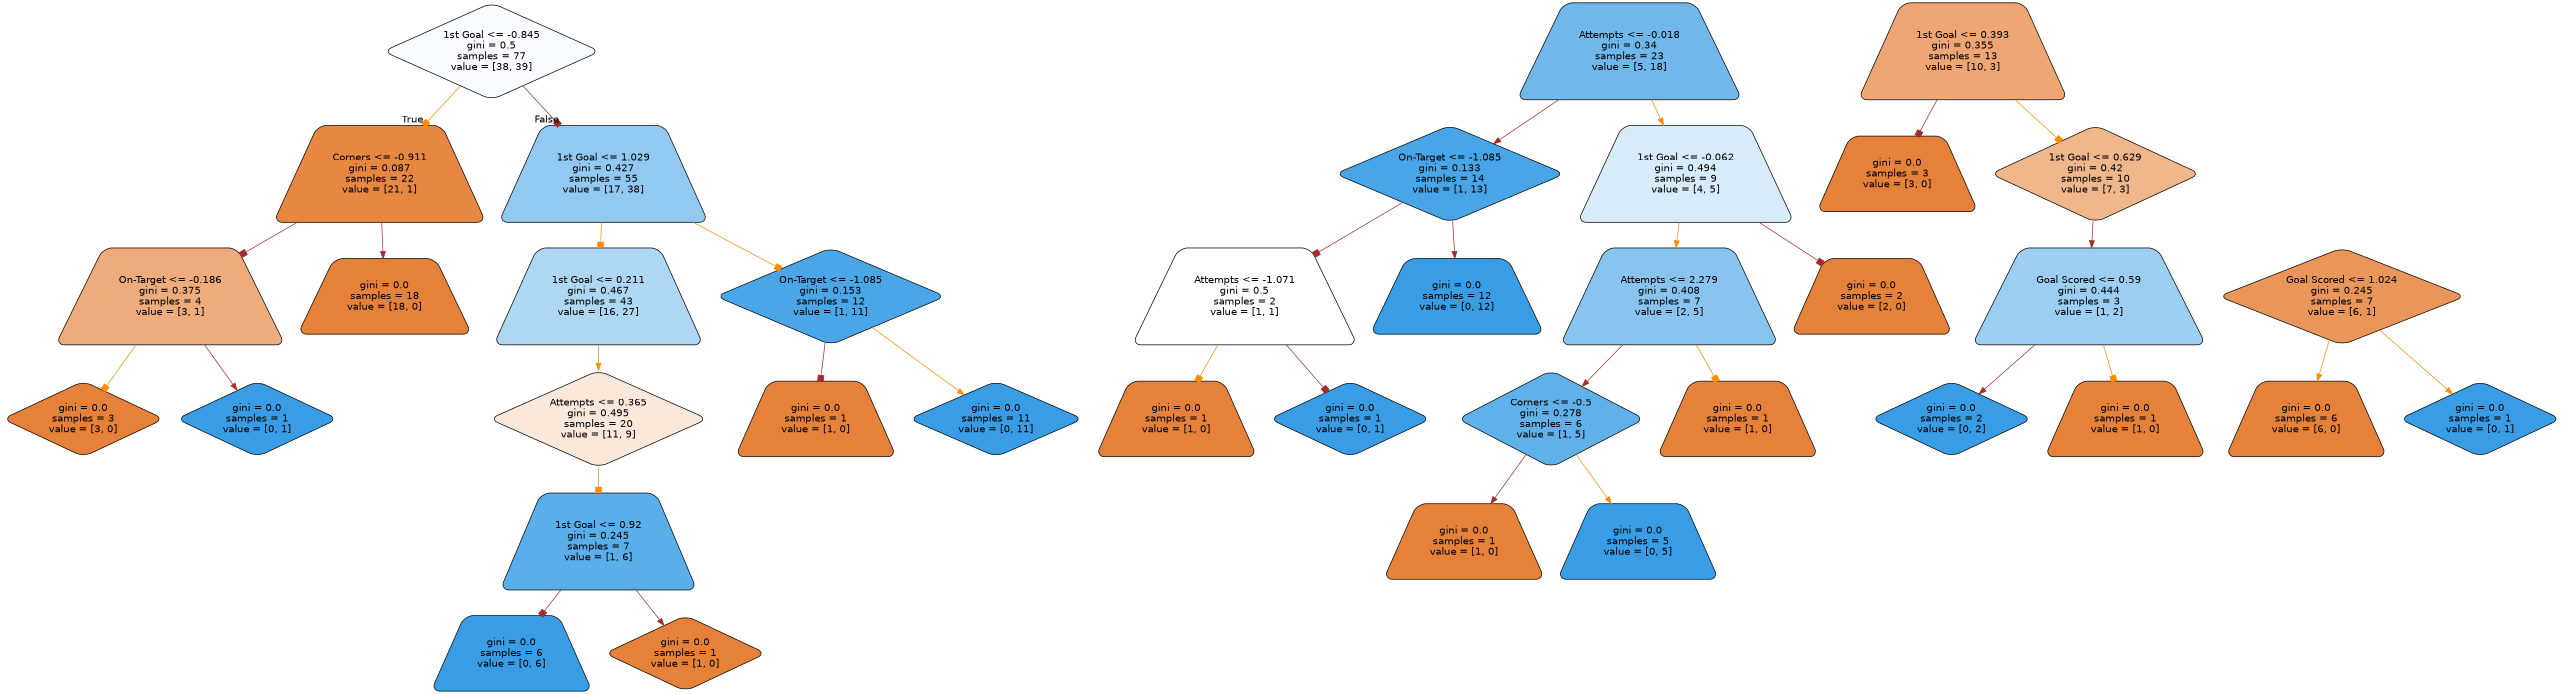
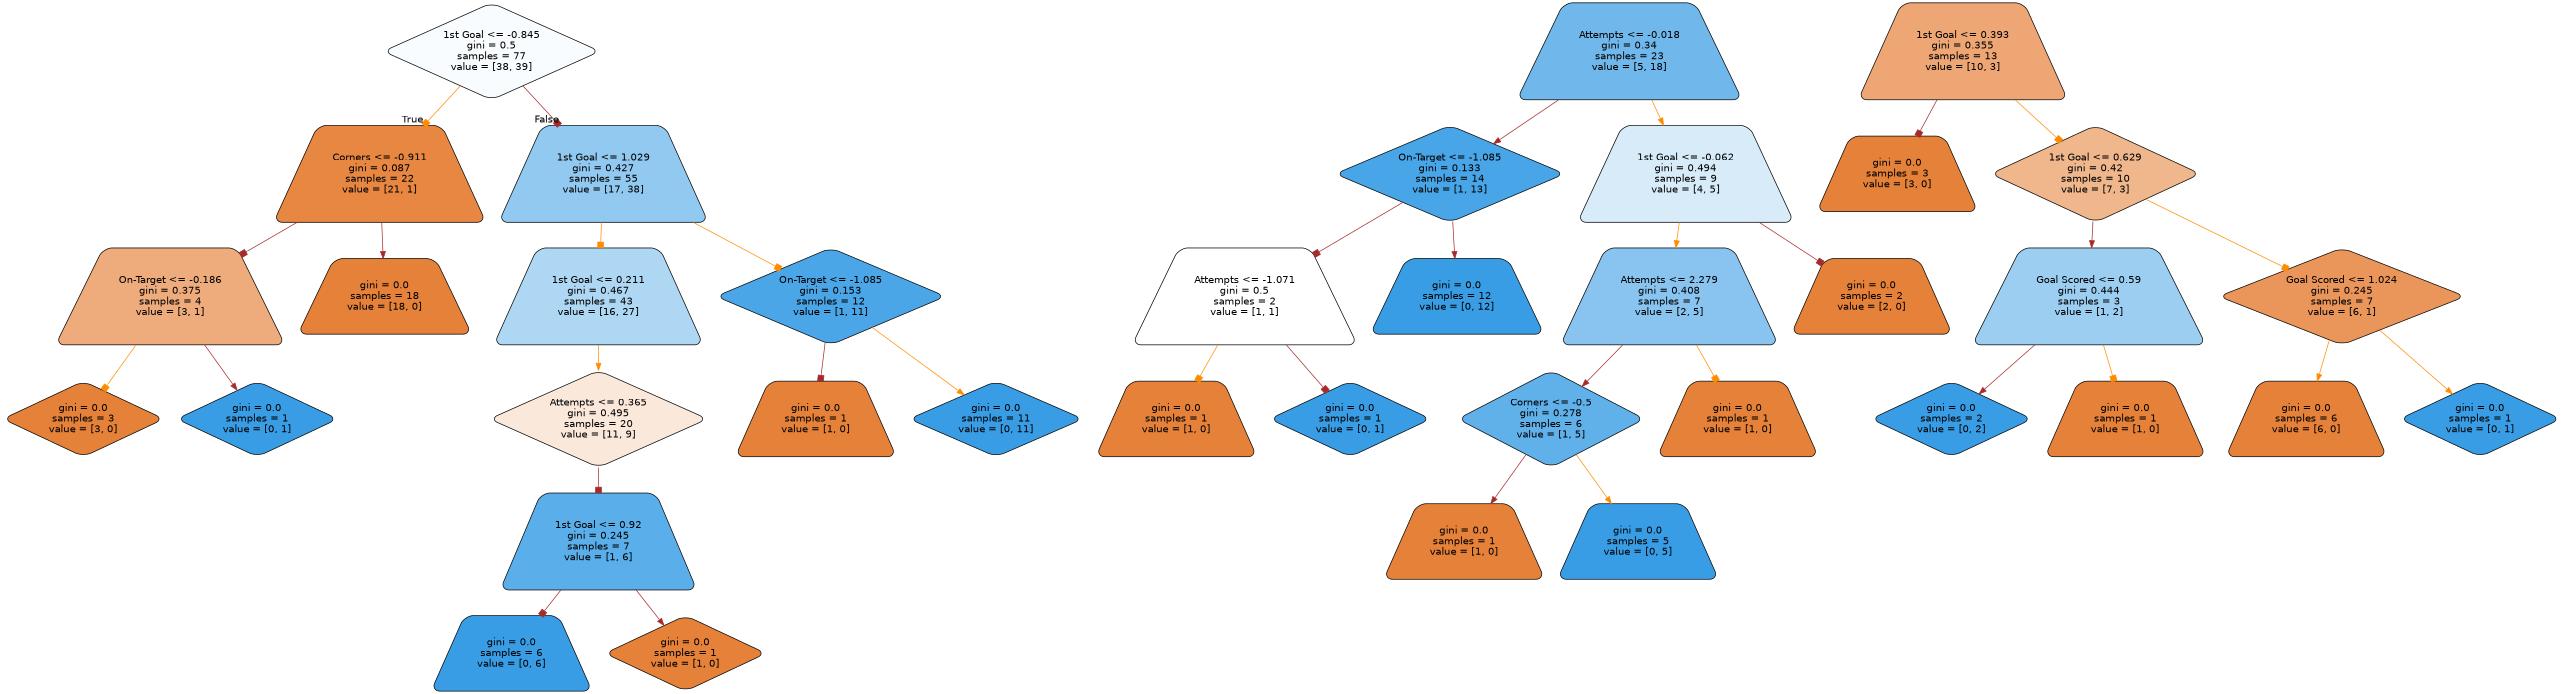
none -> (2213, 233)
(598, 477) -> (598, 477)
